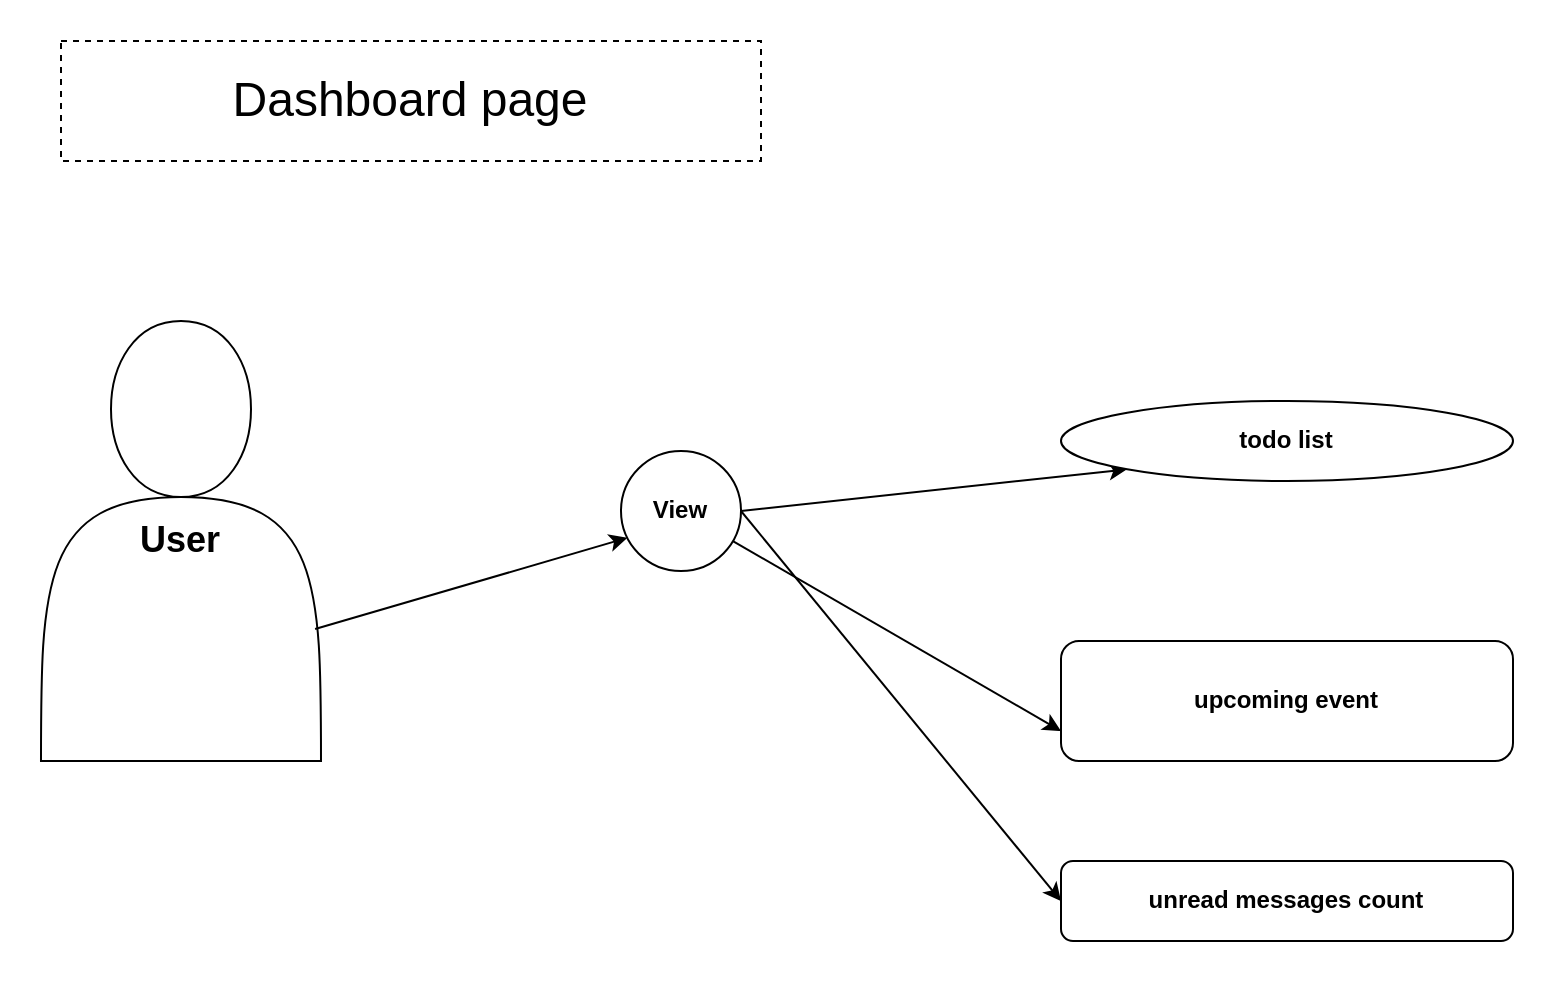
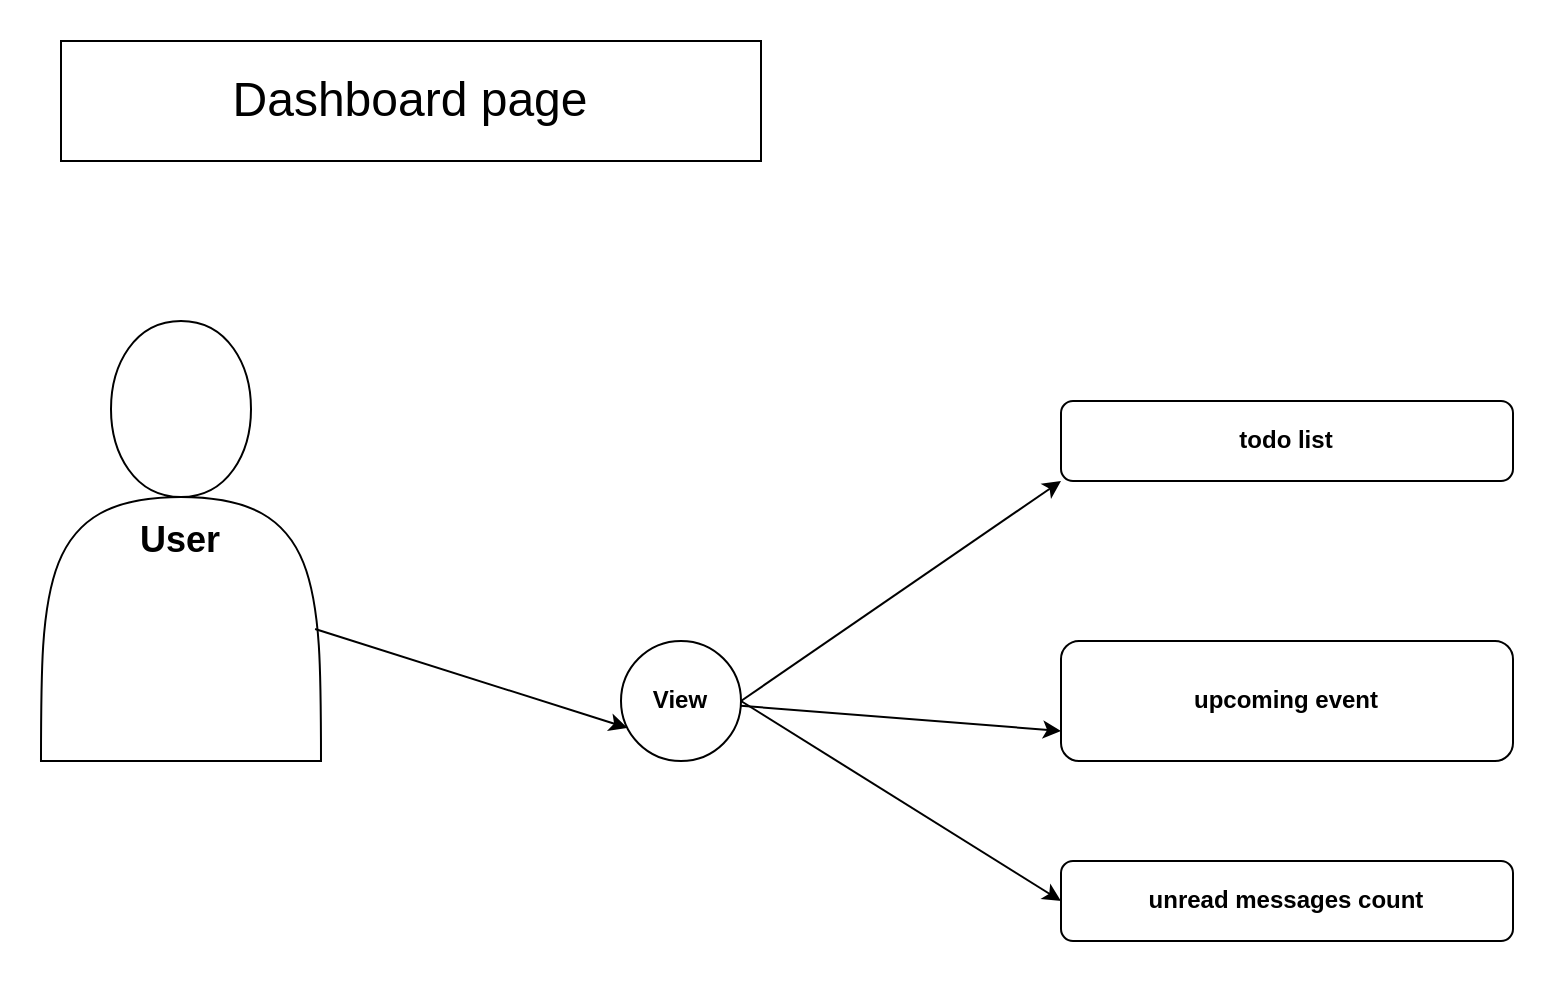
(411, 101) -> (411, 101)
(1287, 441) -> (1287, 441)
(681, 511) -> (681, 701)
